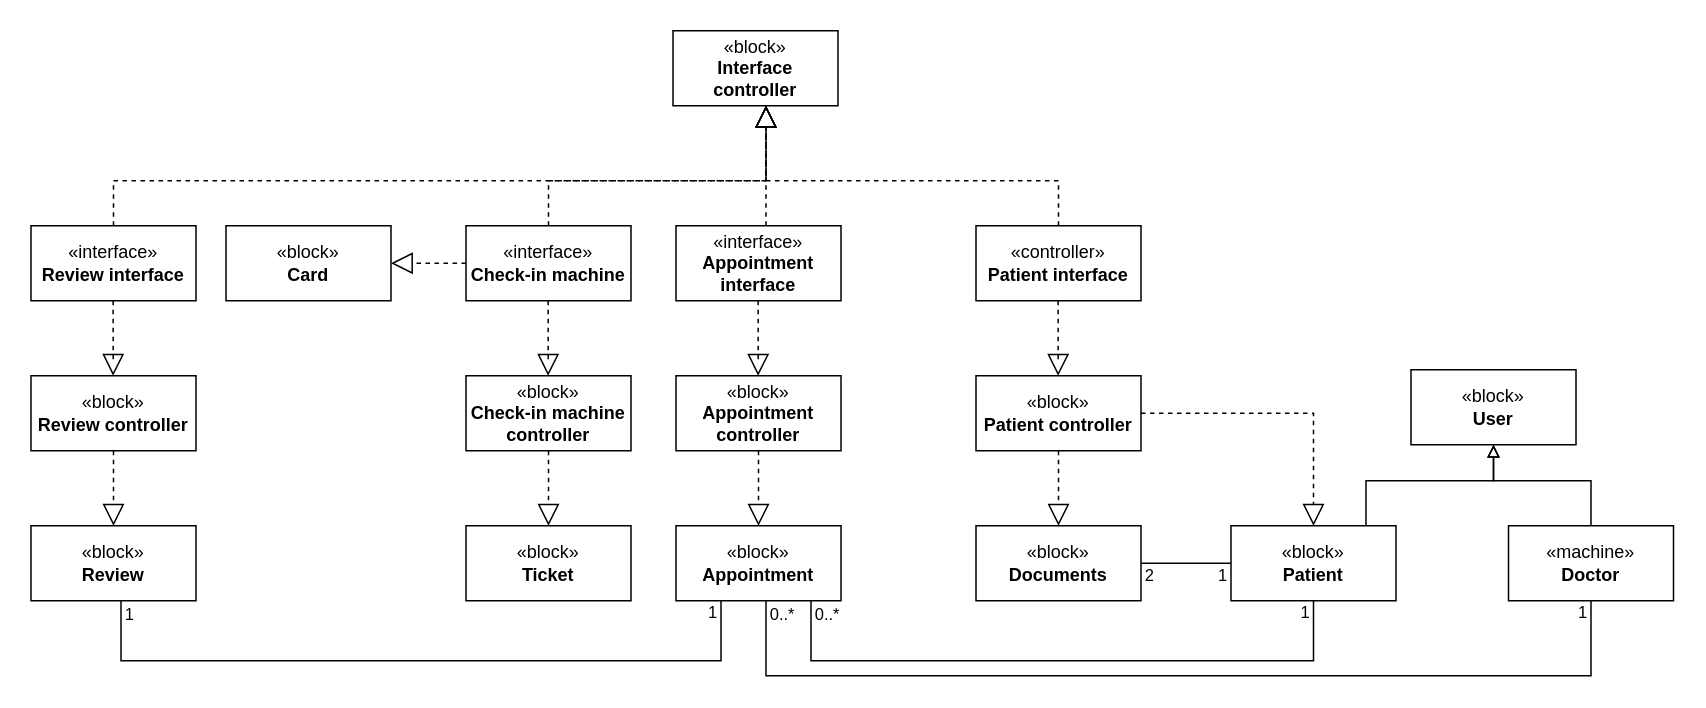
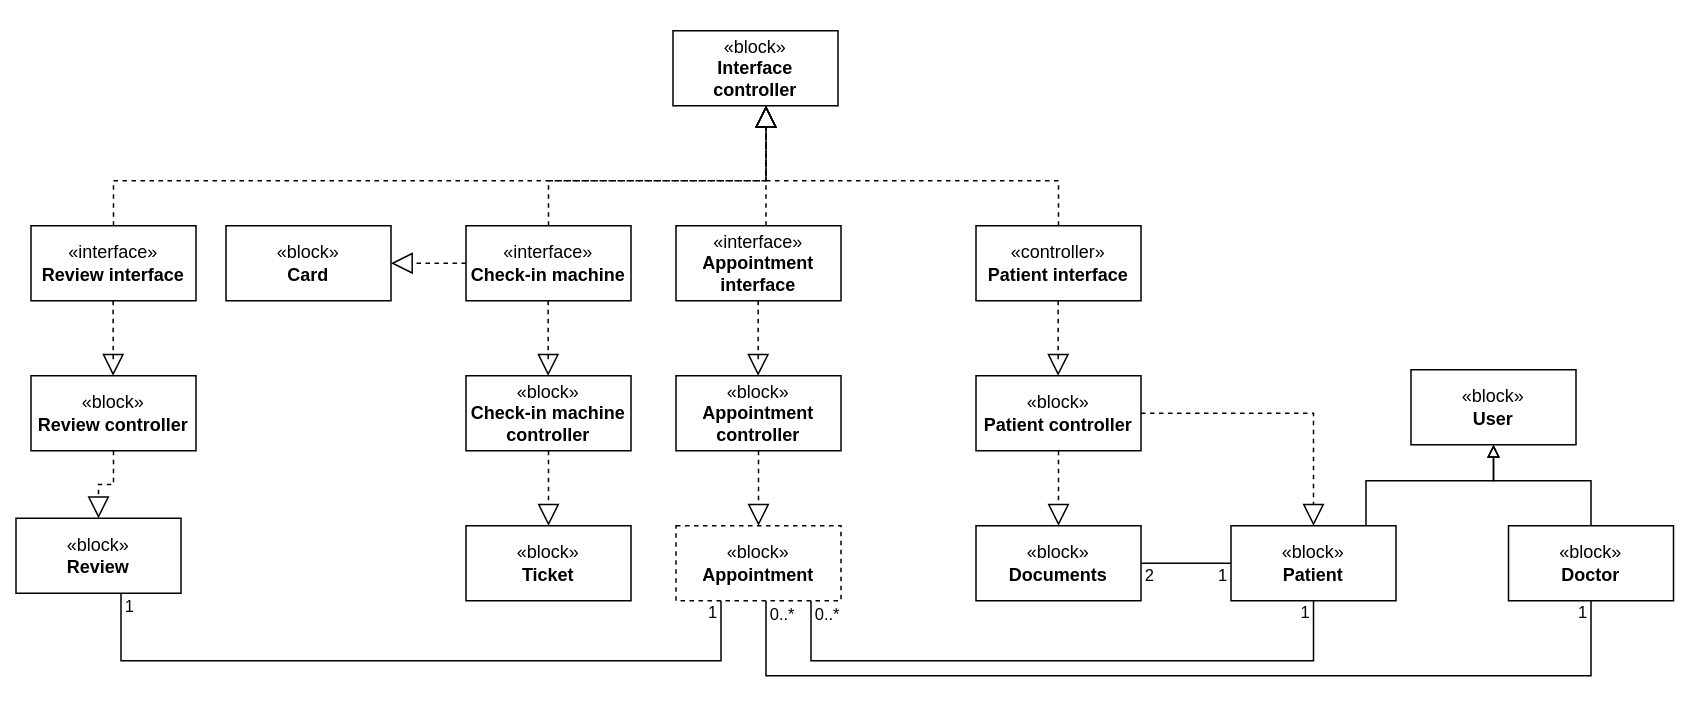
(113, 563) -> (98, 556)
(758, 563) -> (758, 563)
(1591, 563) -> (1591, 563)
